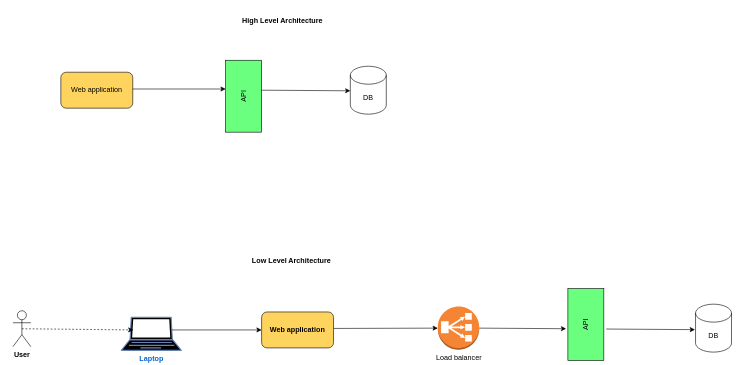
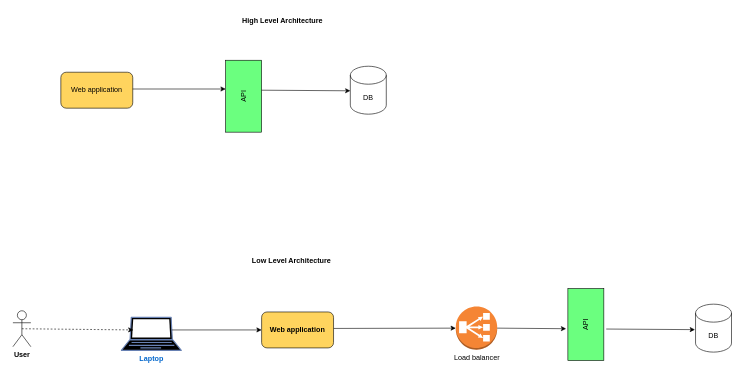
(458, 329) -> (476, 329)
